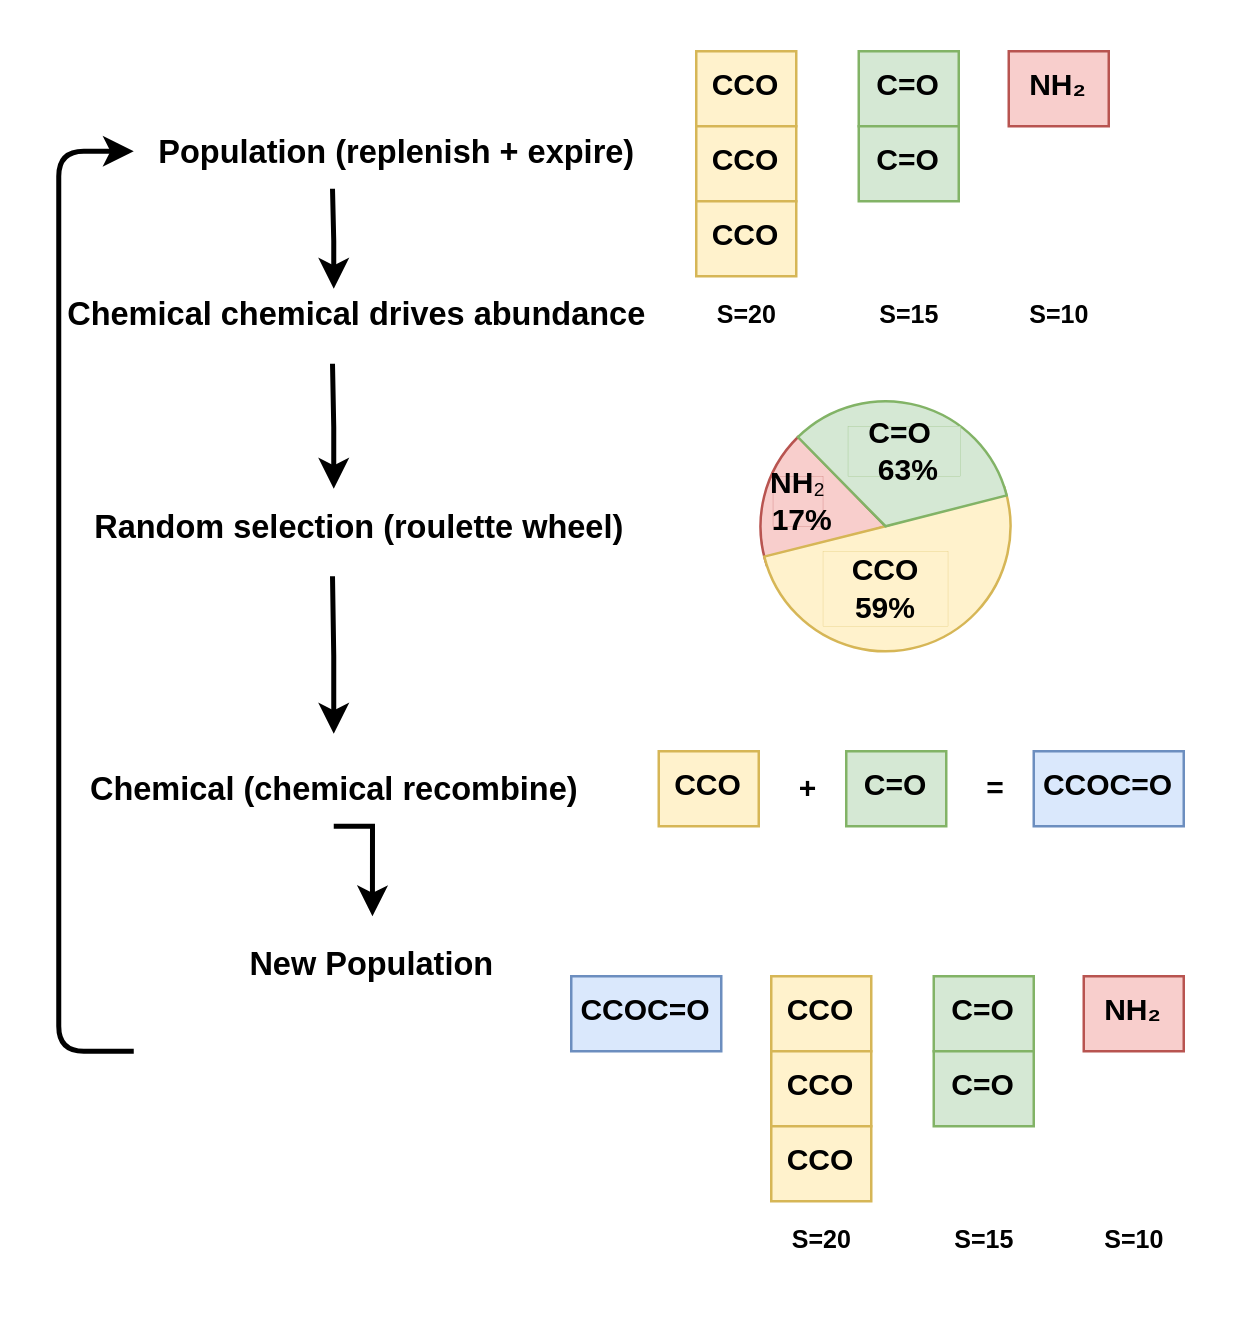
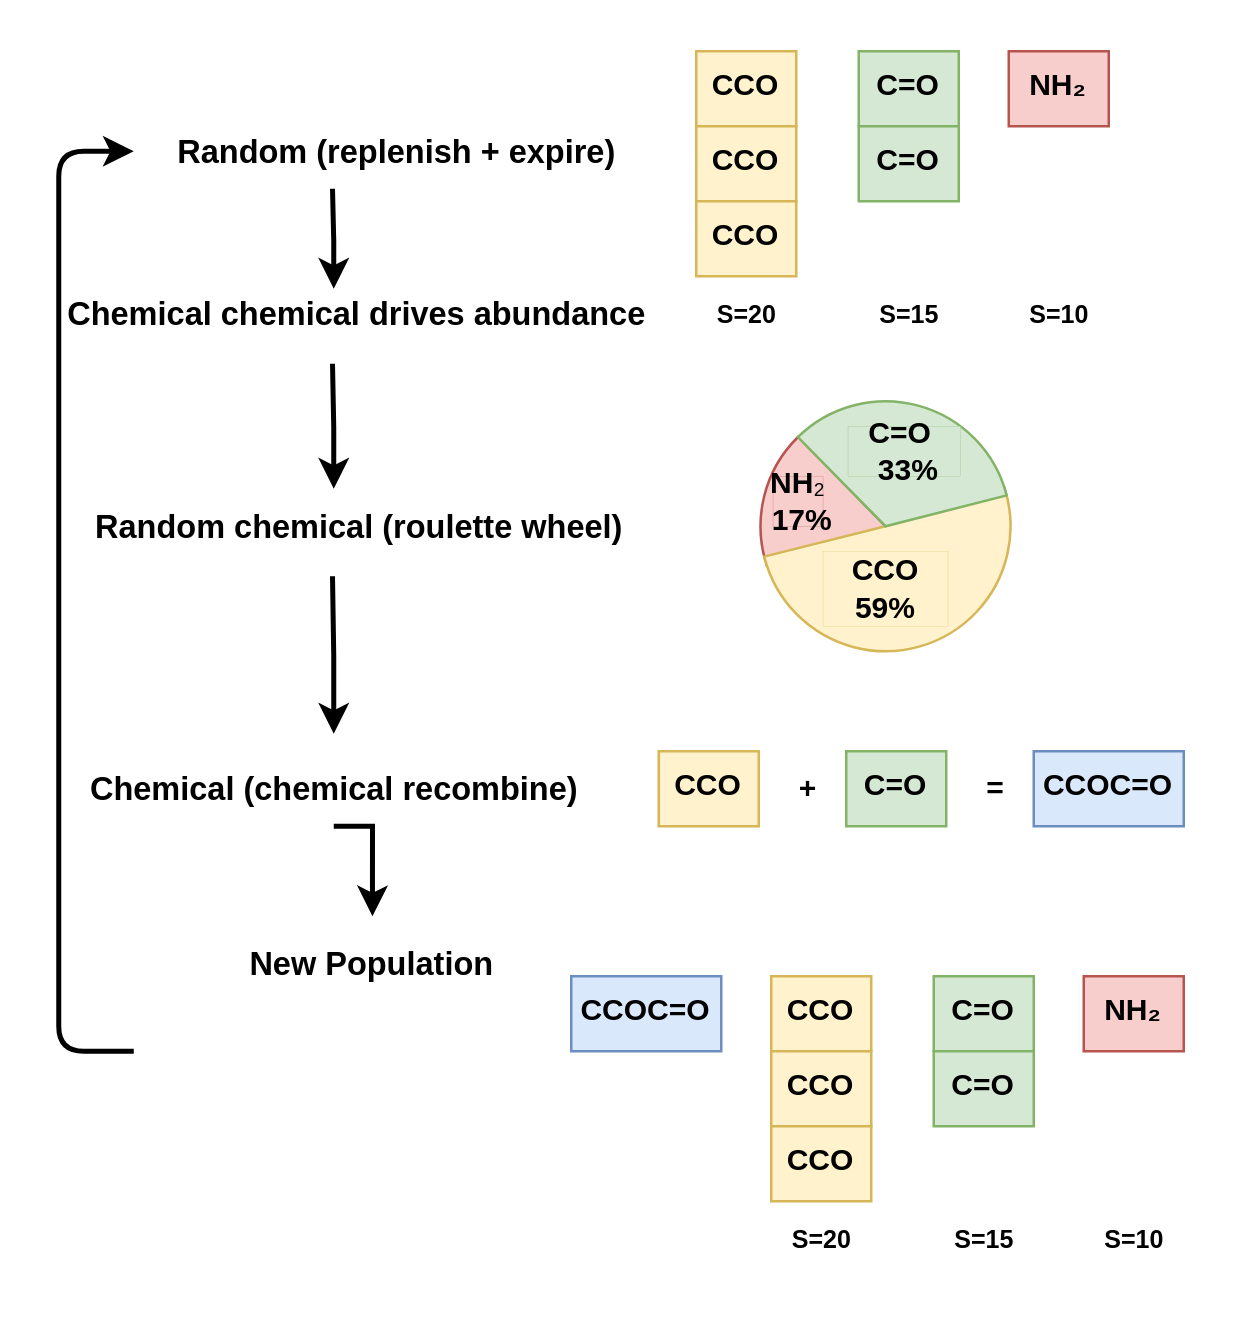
(398, 151) -> (398, 151)
(905, 451) -> (905, 451)
(360, 526) -> (360, 526)
